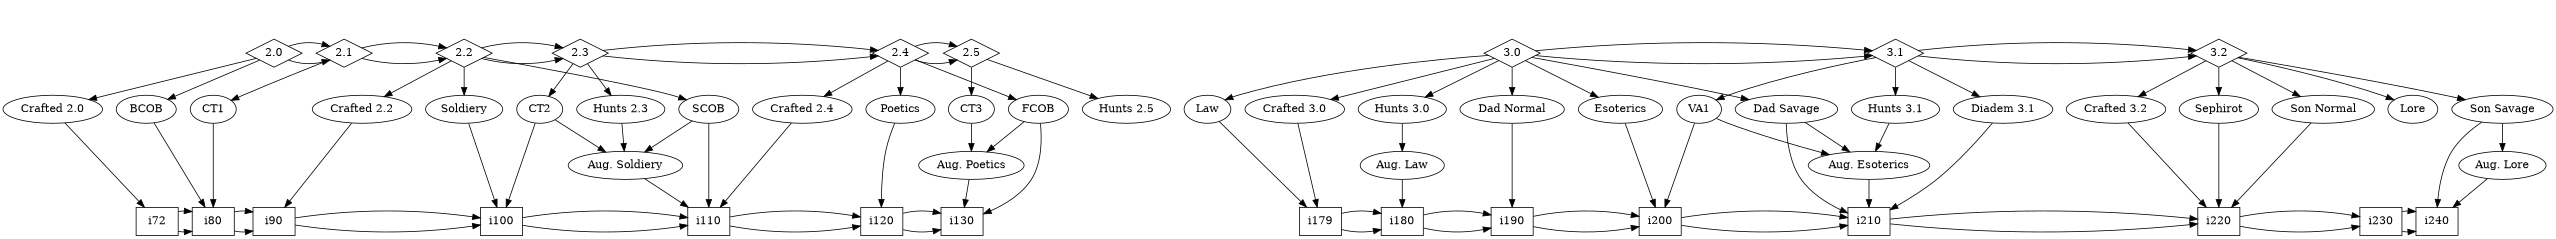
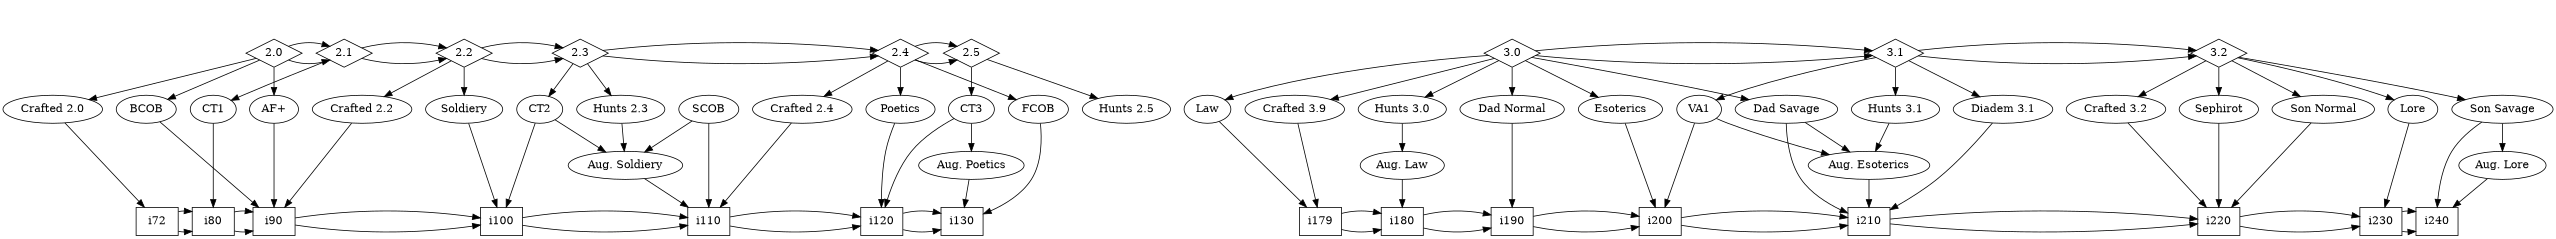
(582, 76) -> none
none -> (274, 109)
(1295, 109) -> (1295, 109)
(1009, 134) -> none
none -> (911, 151)
none -> (2398, 161)
(177, 162) -> (206, 162)
